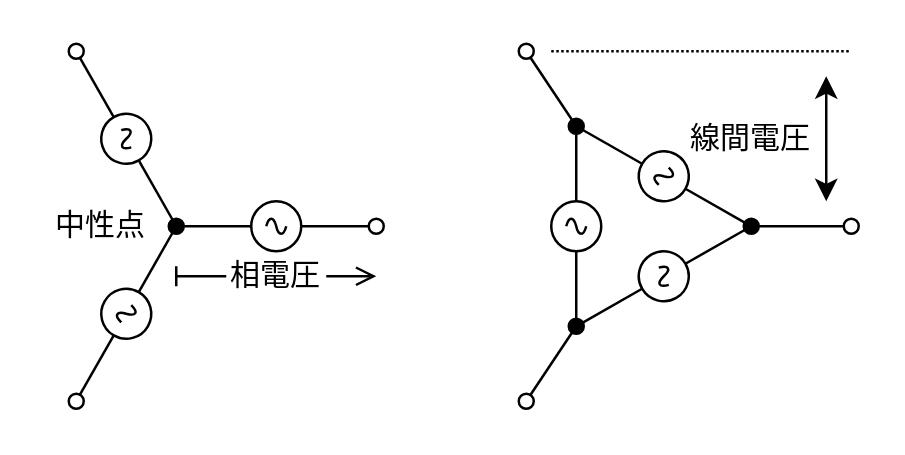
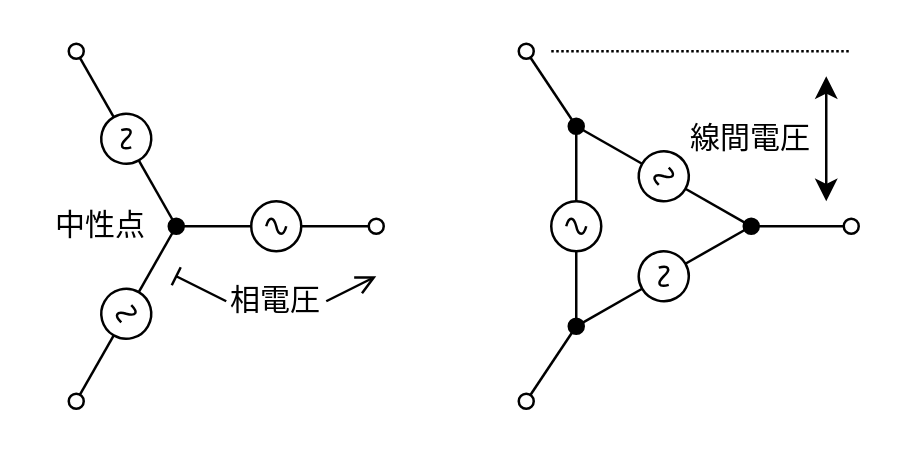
(276, 276) -> (276, 301)
